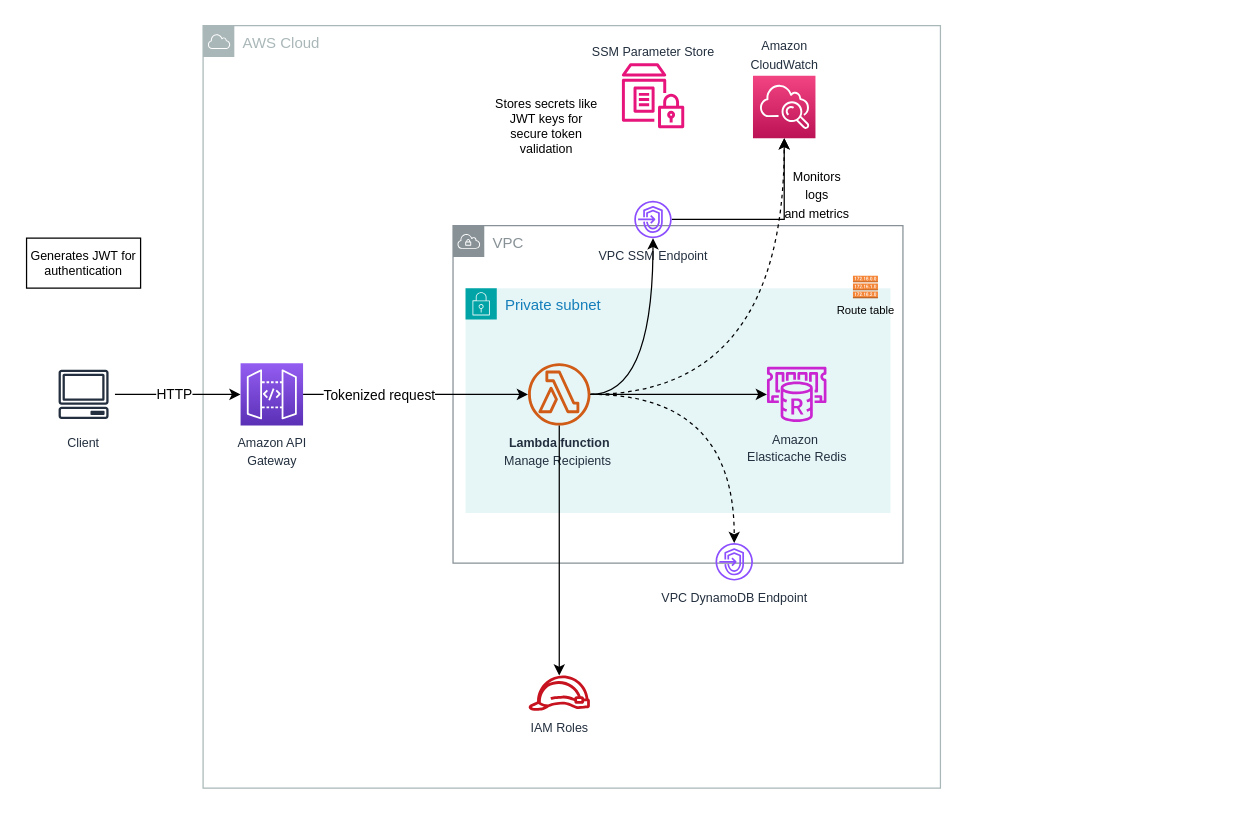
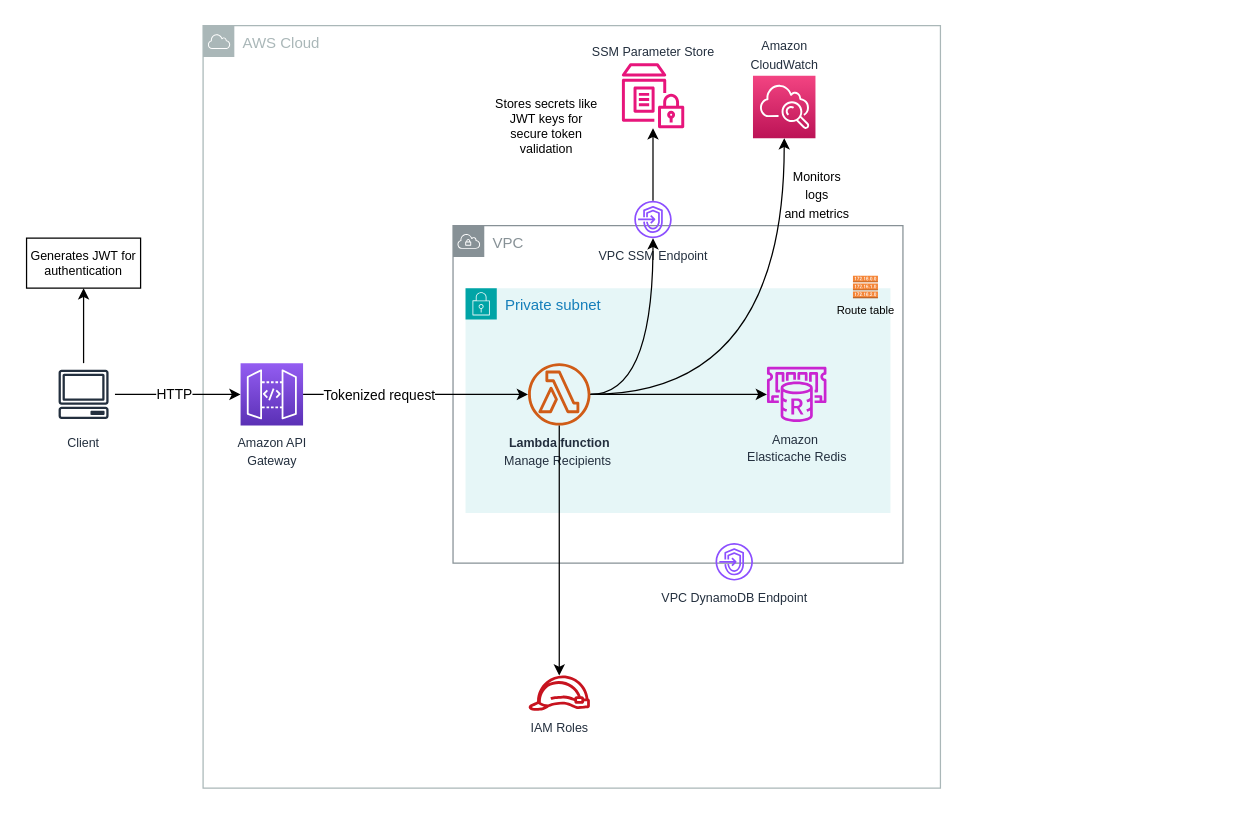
(746, 219) -> (653, 168)
(738, 329) -> (738, 329)
none -> (84, 330)
(708, 441) -> none
